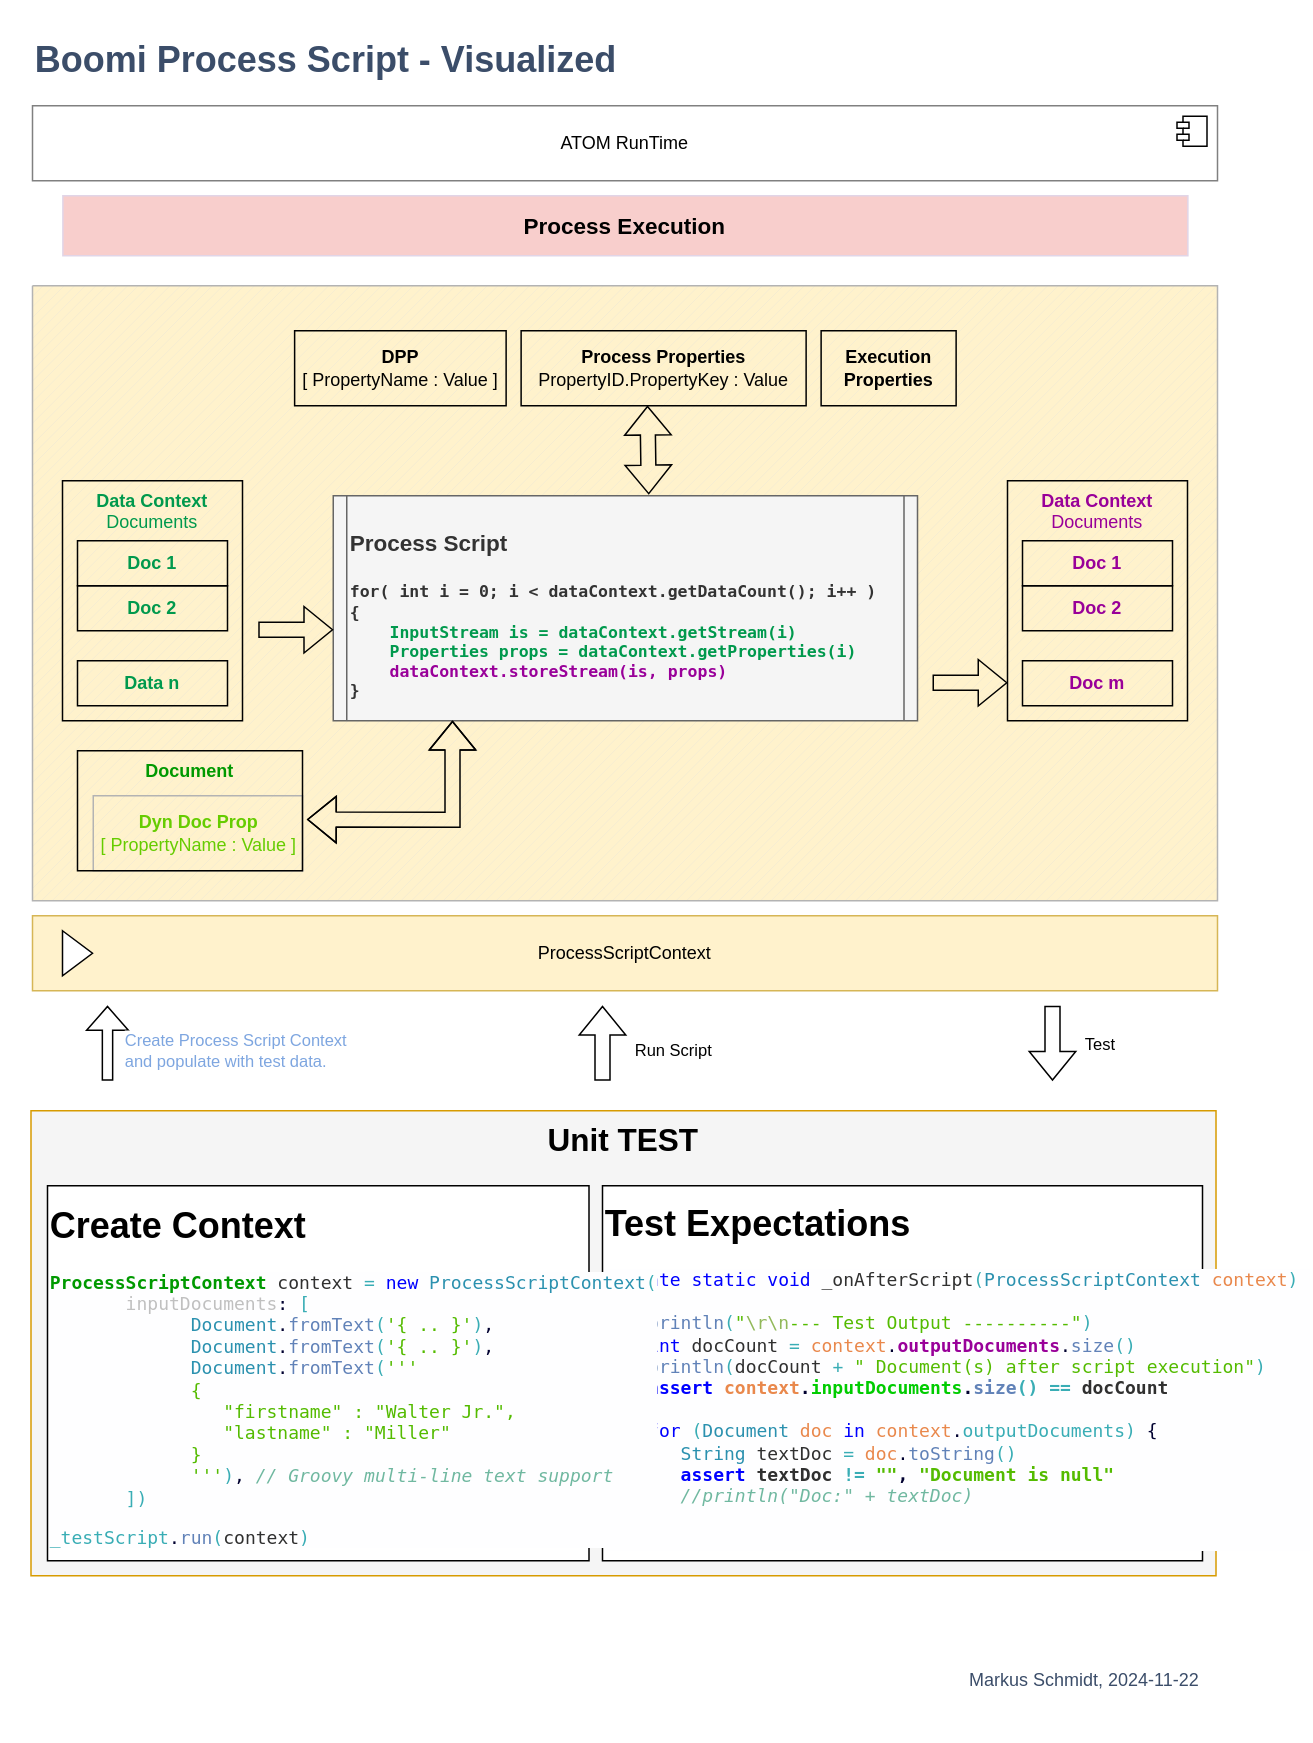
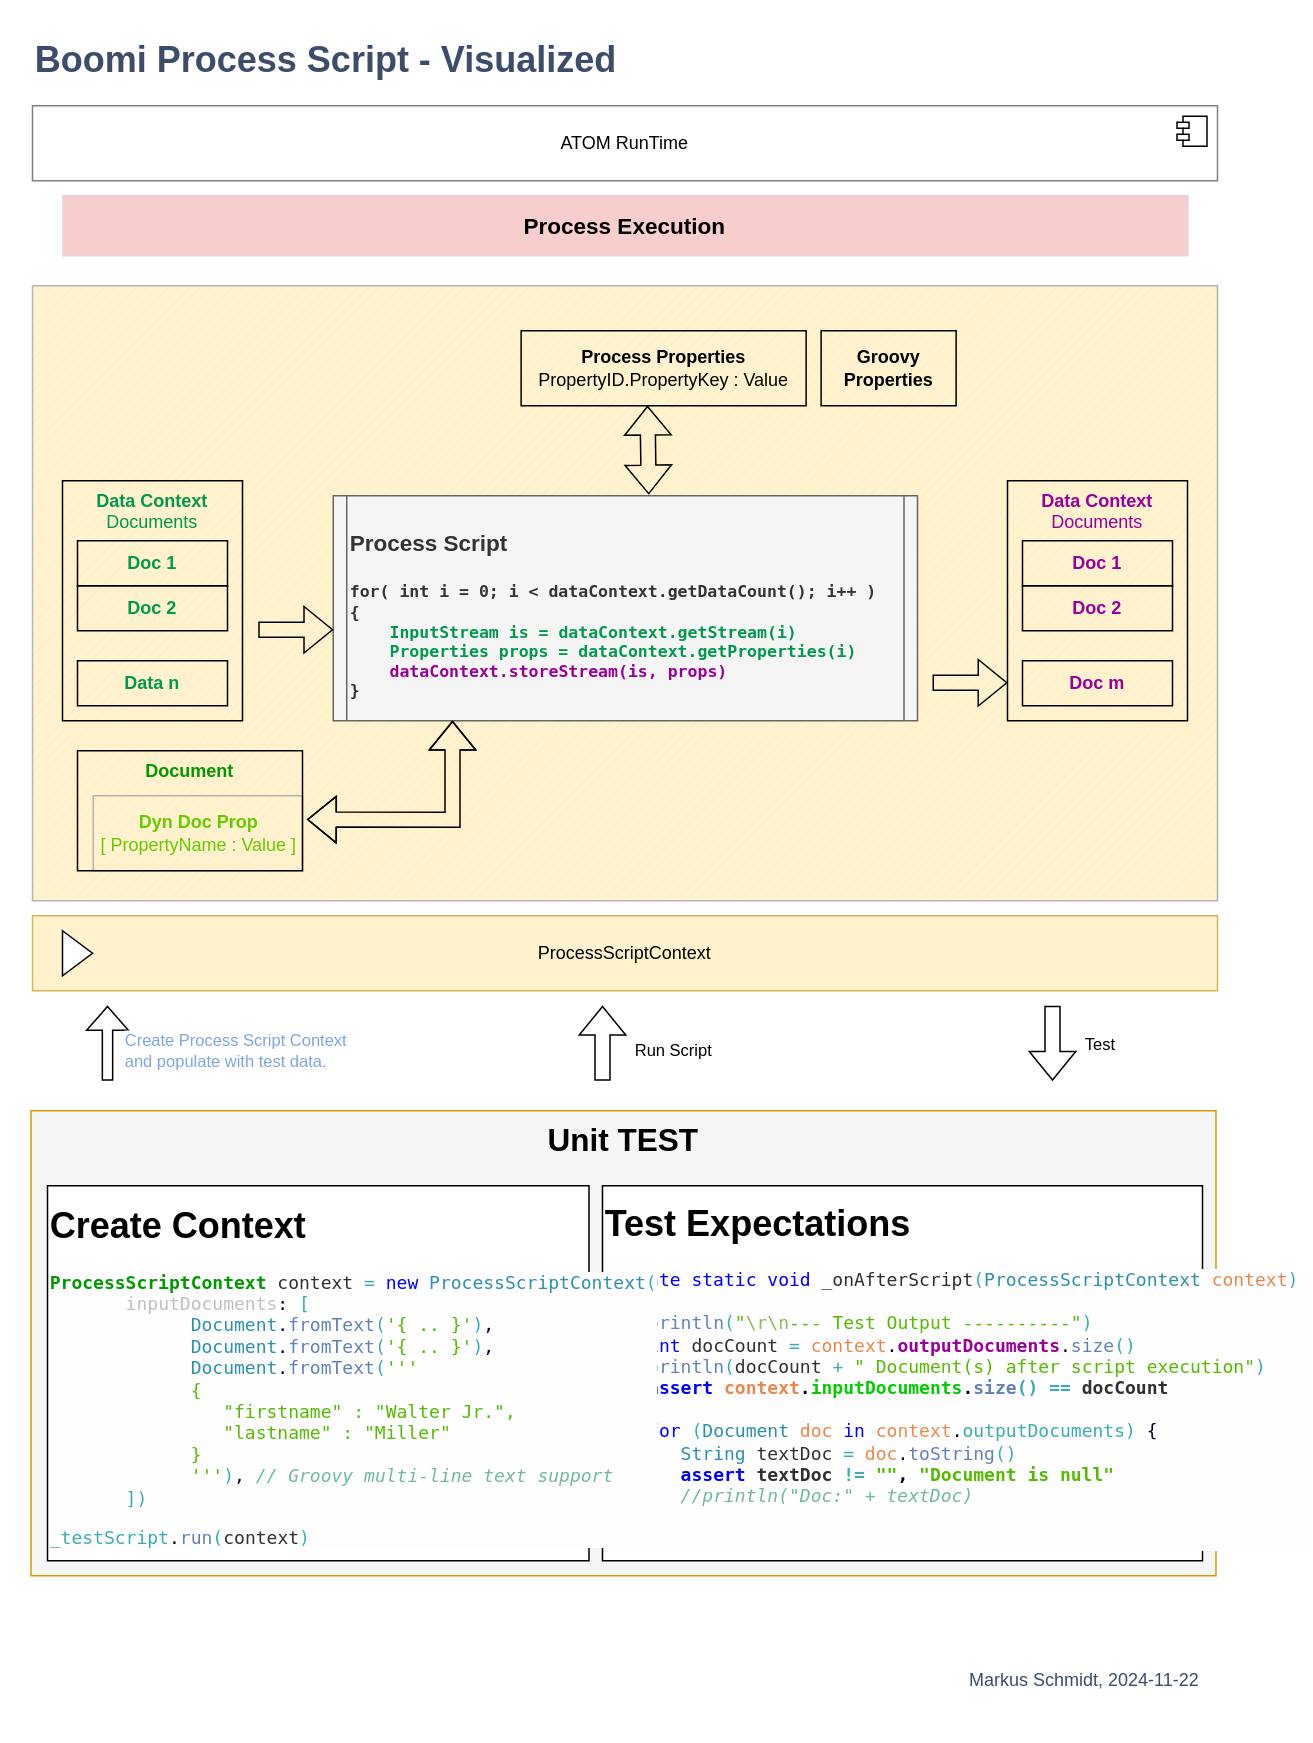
(400, 368) -> none
(889, 368) -> (889, 368)
